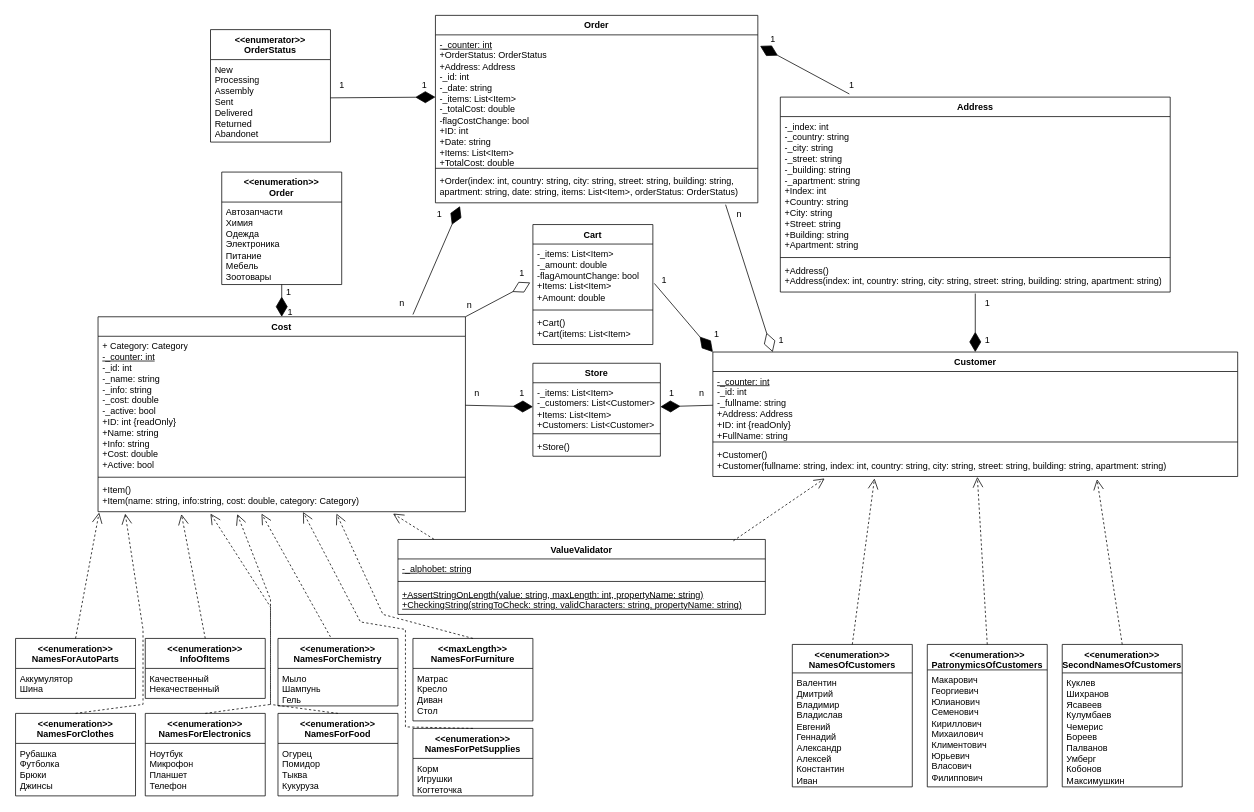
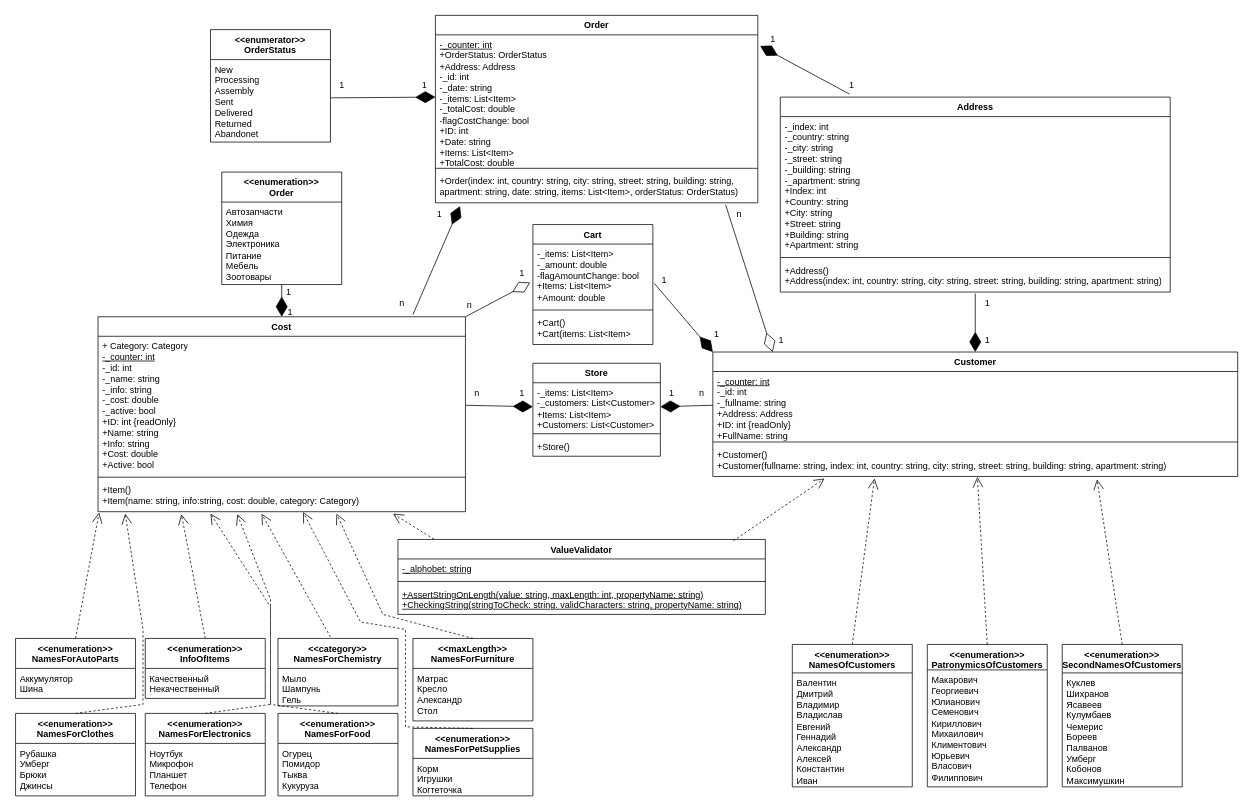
(338, 655) -> (338, 655)
(432, 695) -> (440, 695)
(40, 770) -> (38, 770)
